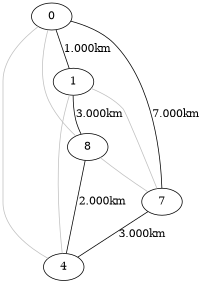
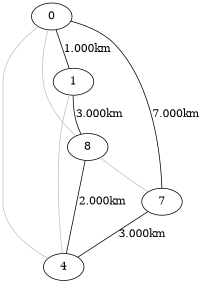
(133, 131) -> none
